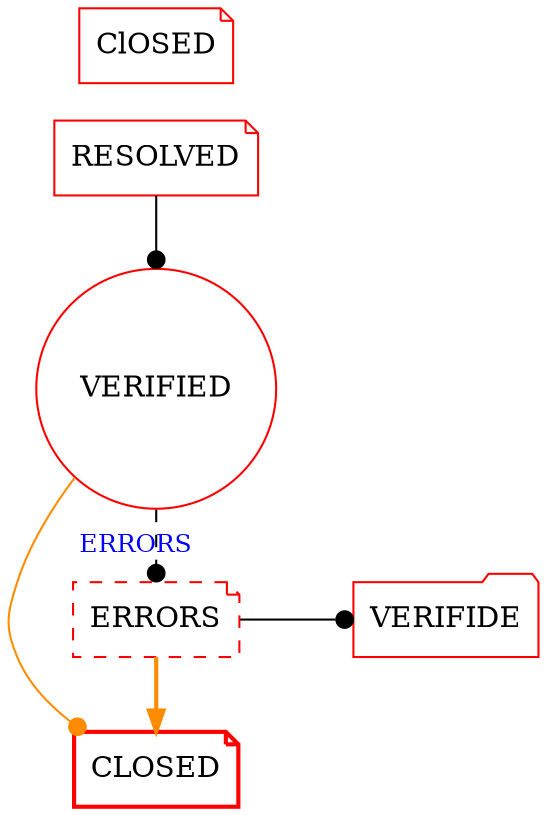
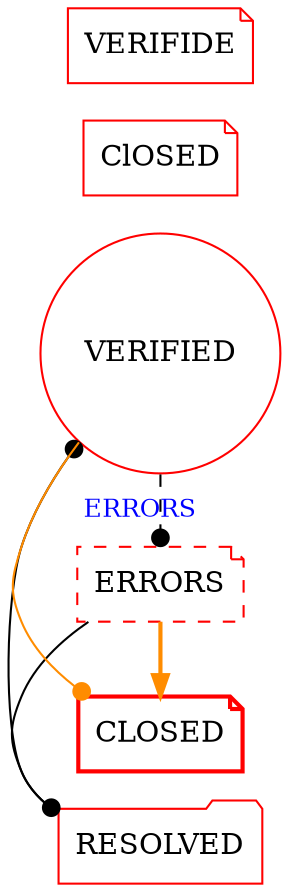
(156, 158) -> (160, 846)
(288, 620) -> (23, 694)
(446, 620) -> (160, 46)
